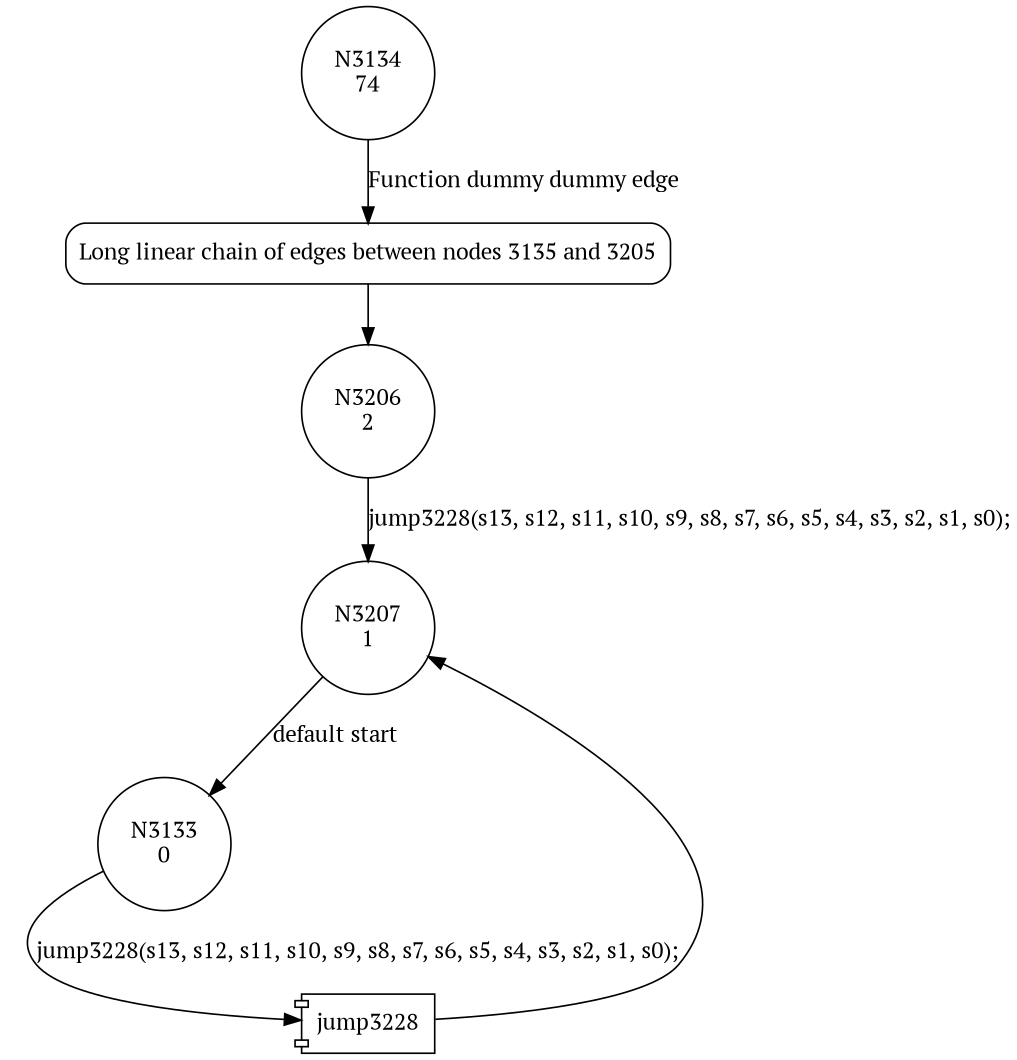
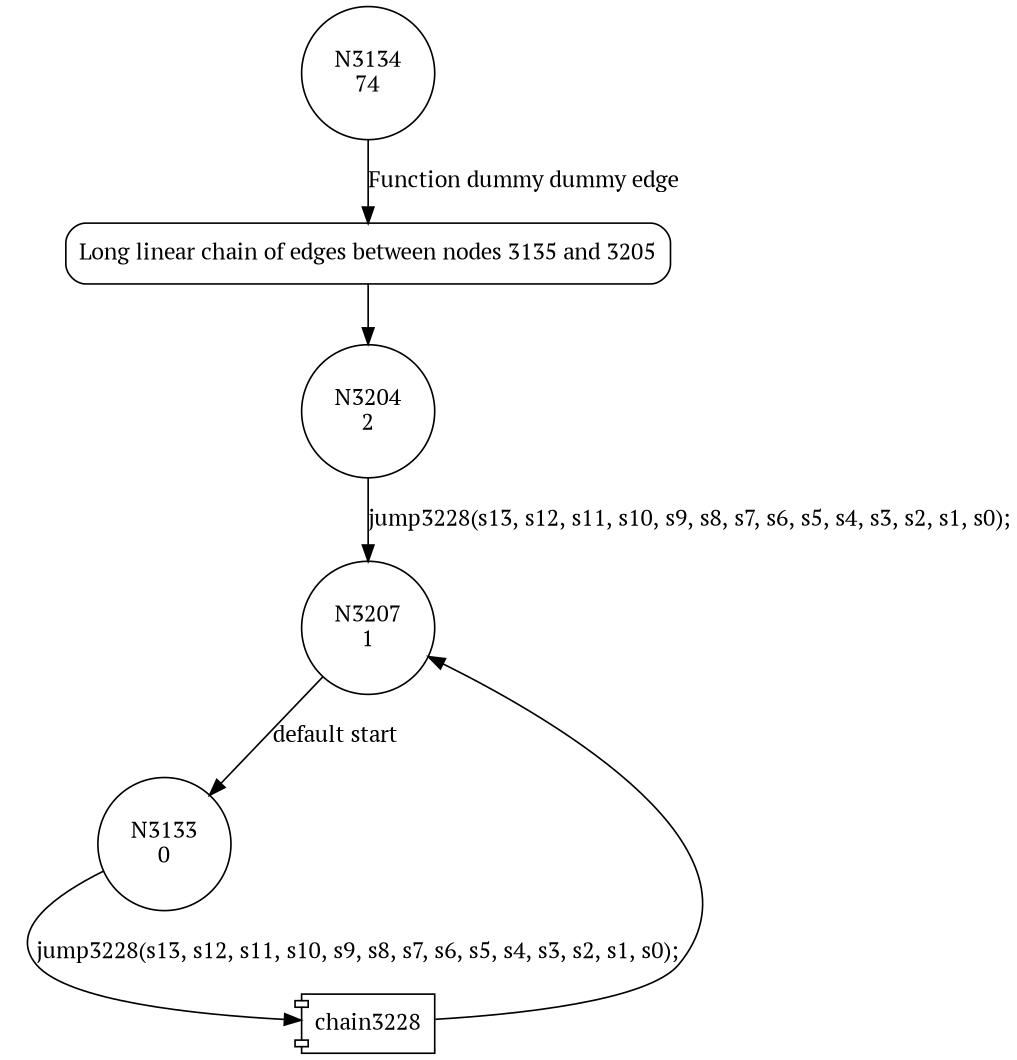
(368, 411) -> (368, 411)
(368, 1024) -> (368, 1024)
